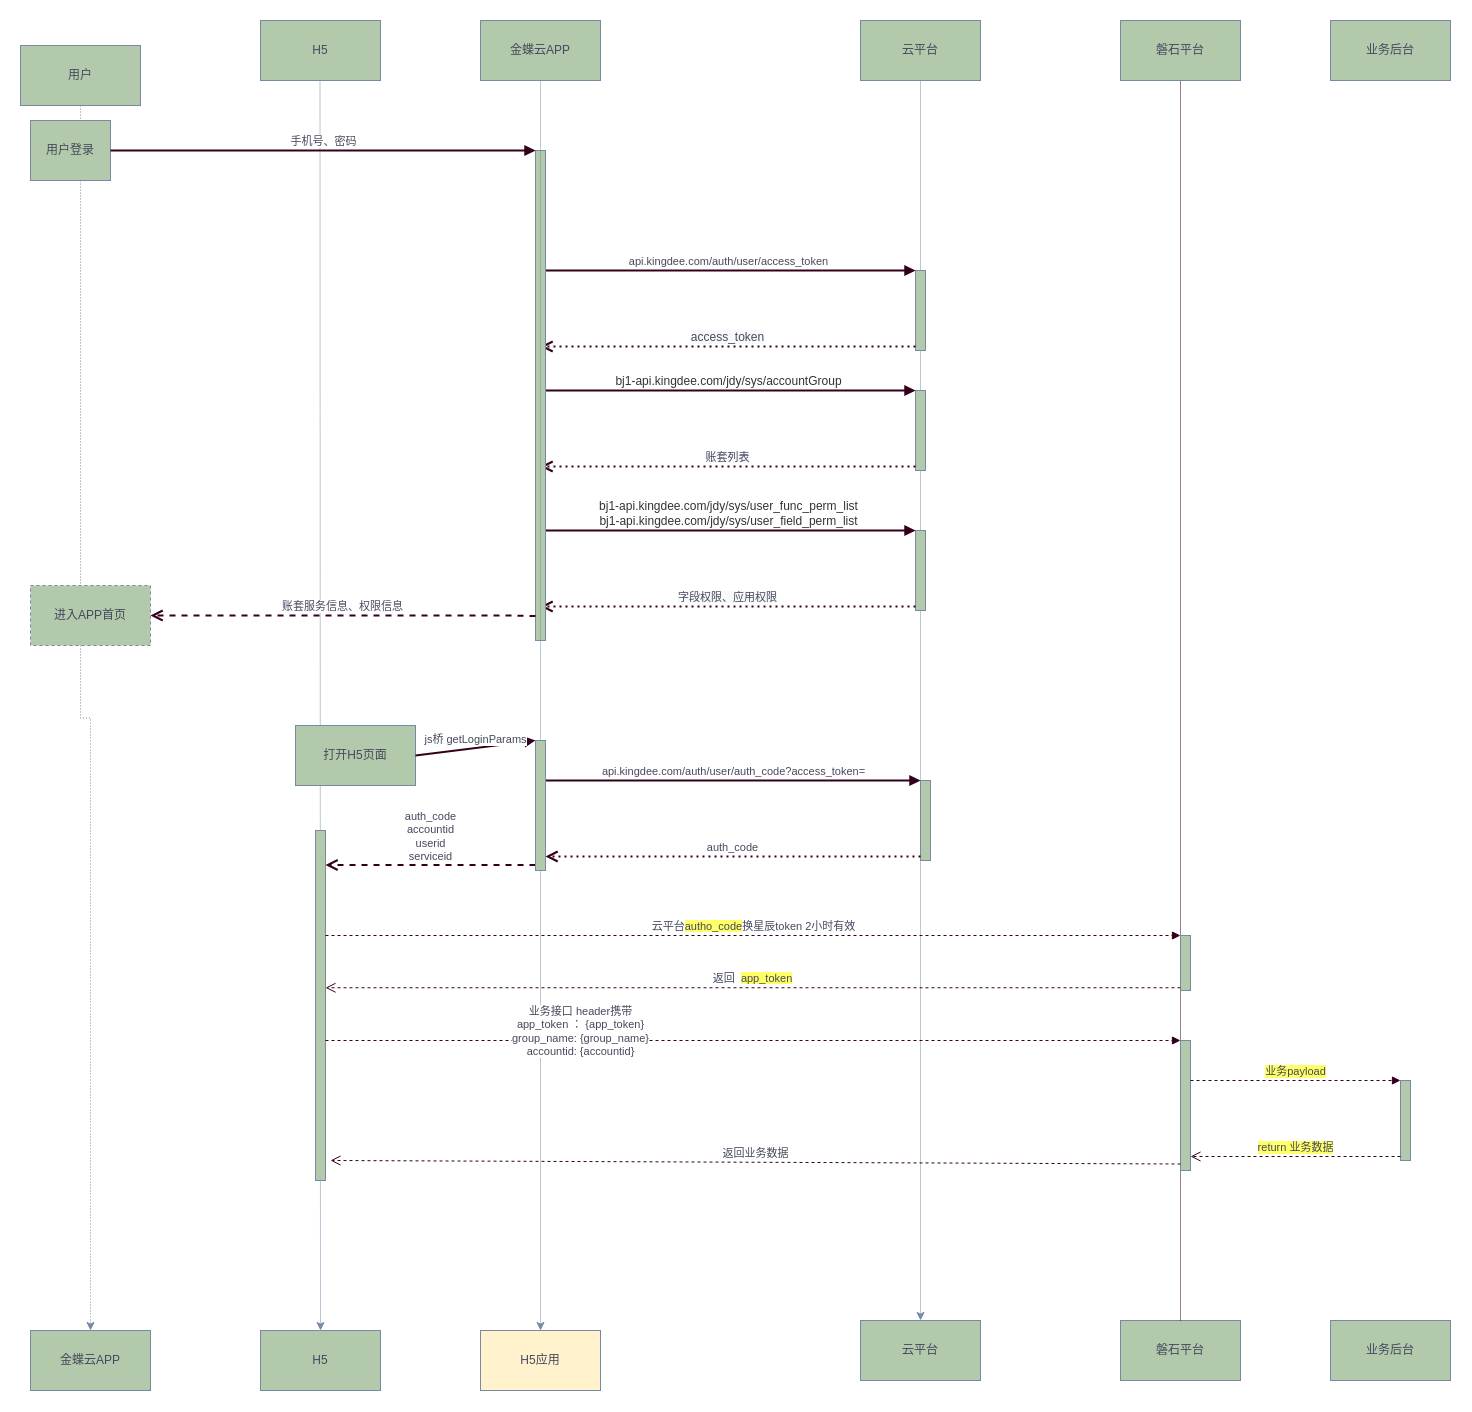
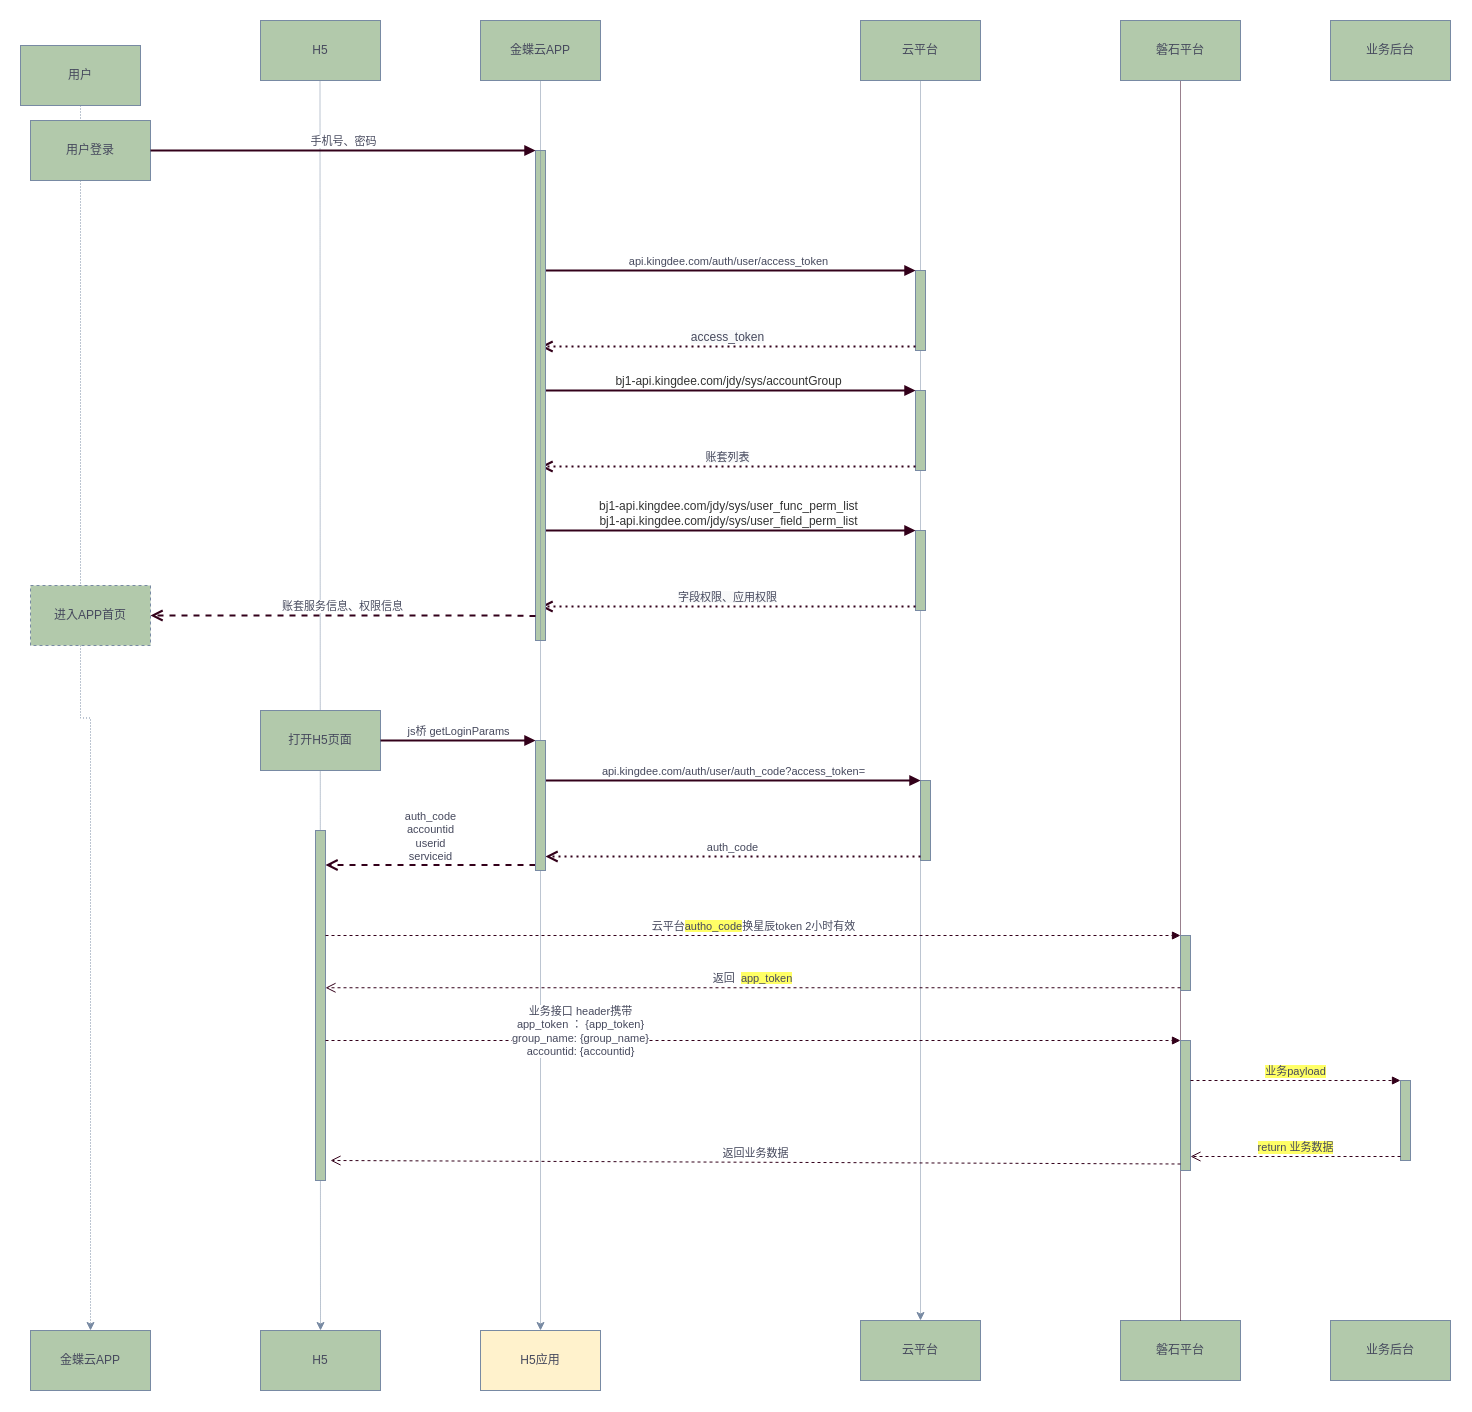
(71, 151) -> (91, 151)
(356, 756) -> (321, 741)
